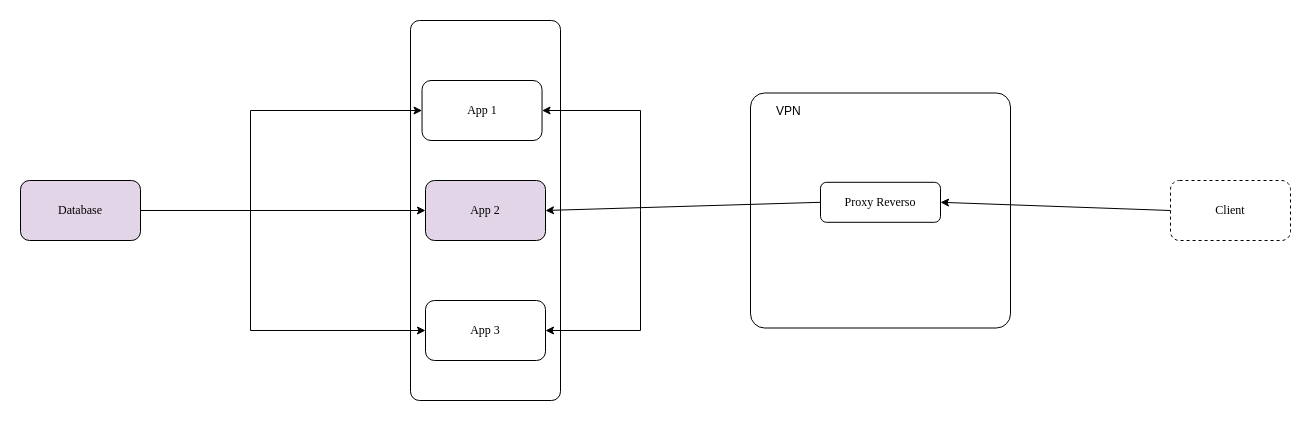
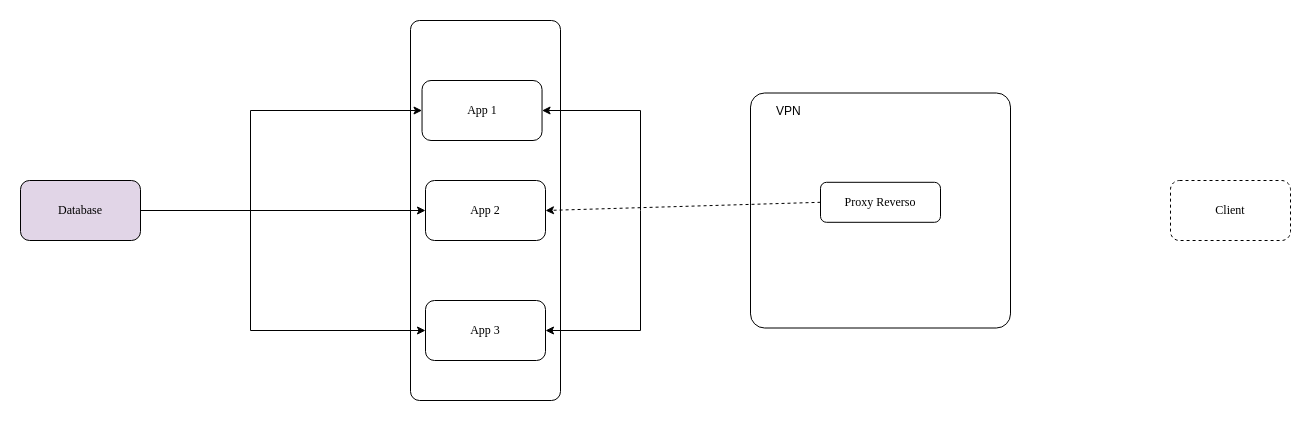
(687, 206) -> (687, 206)
(1059, 207) -> none
(486, 211) -> (486, 211)
